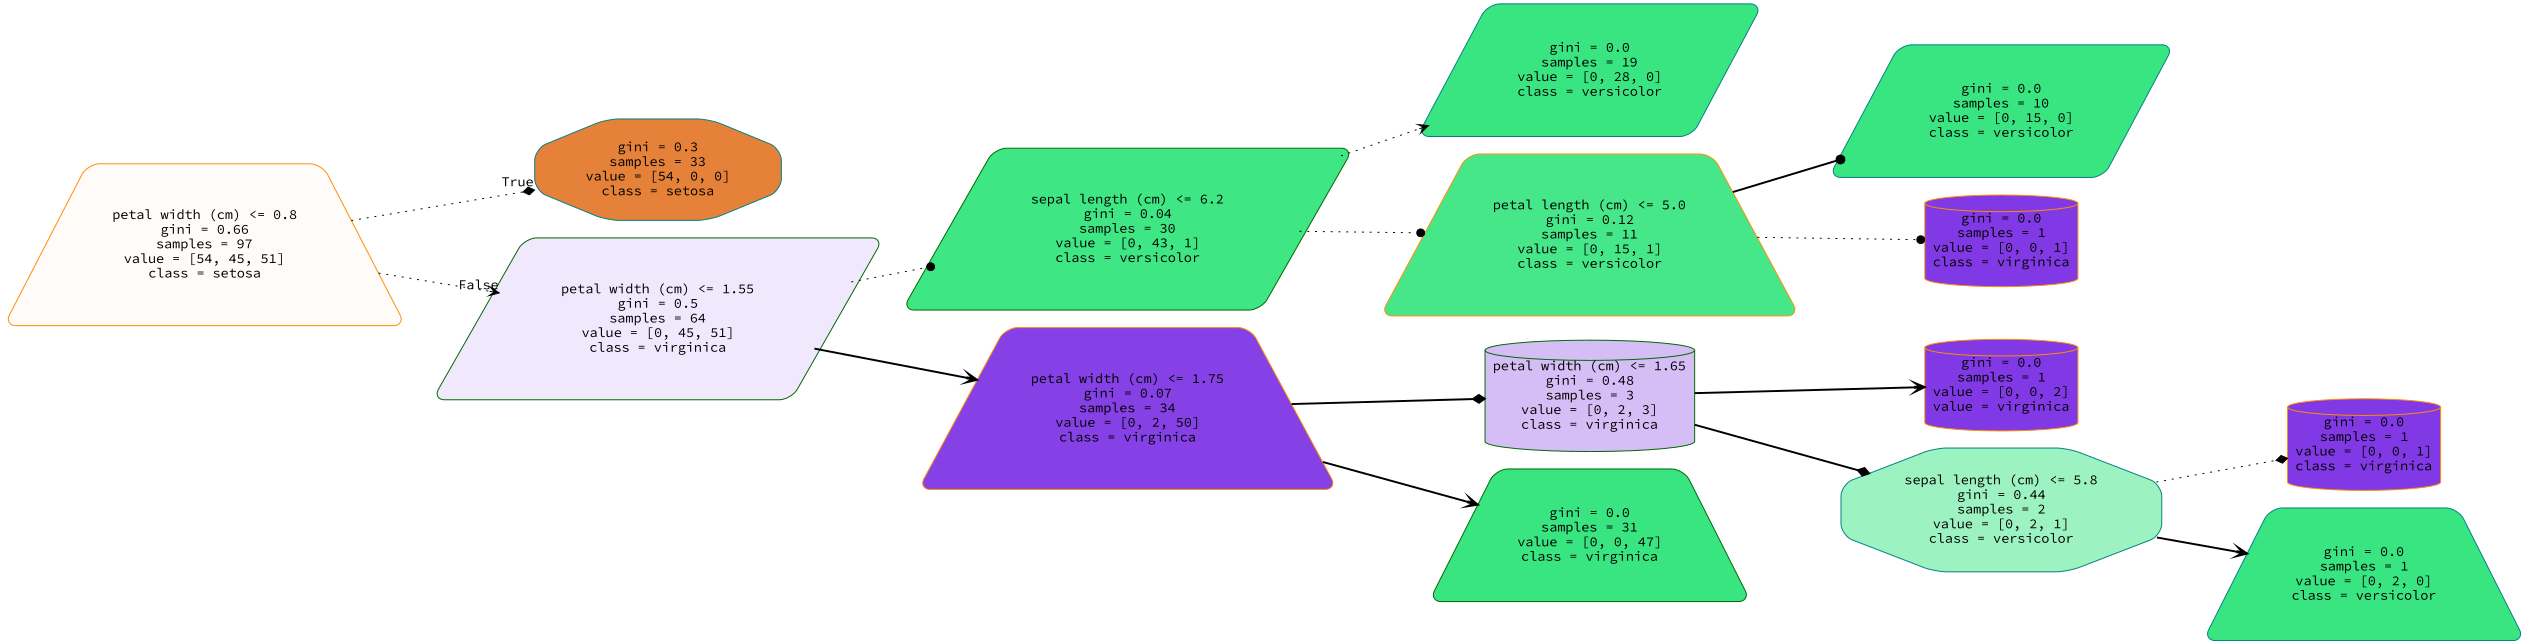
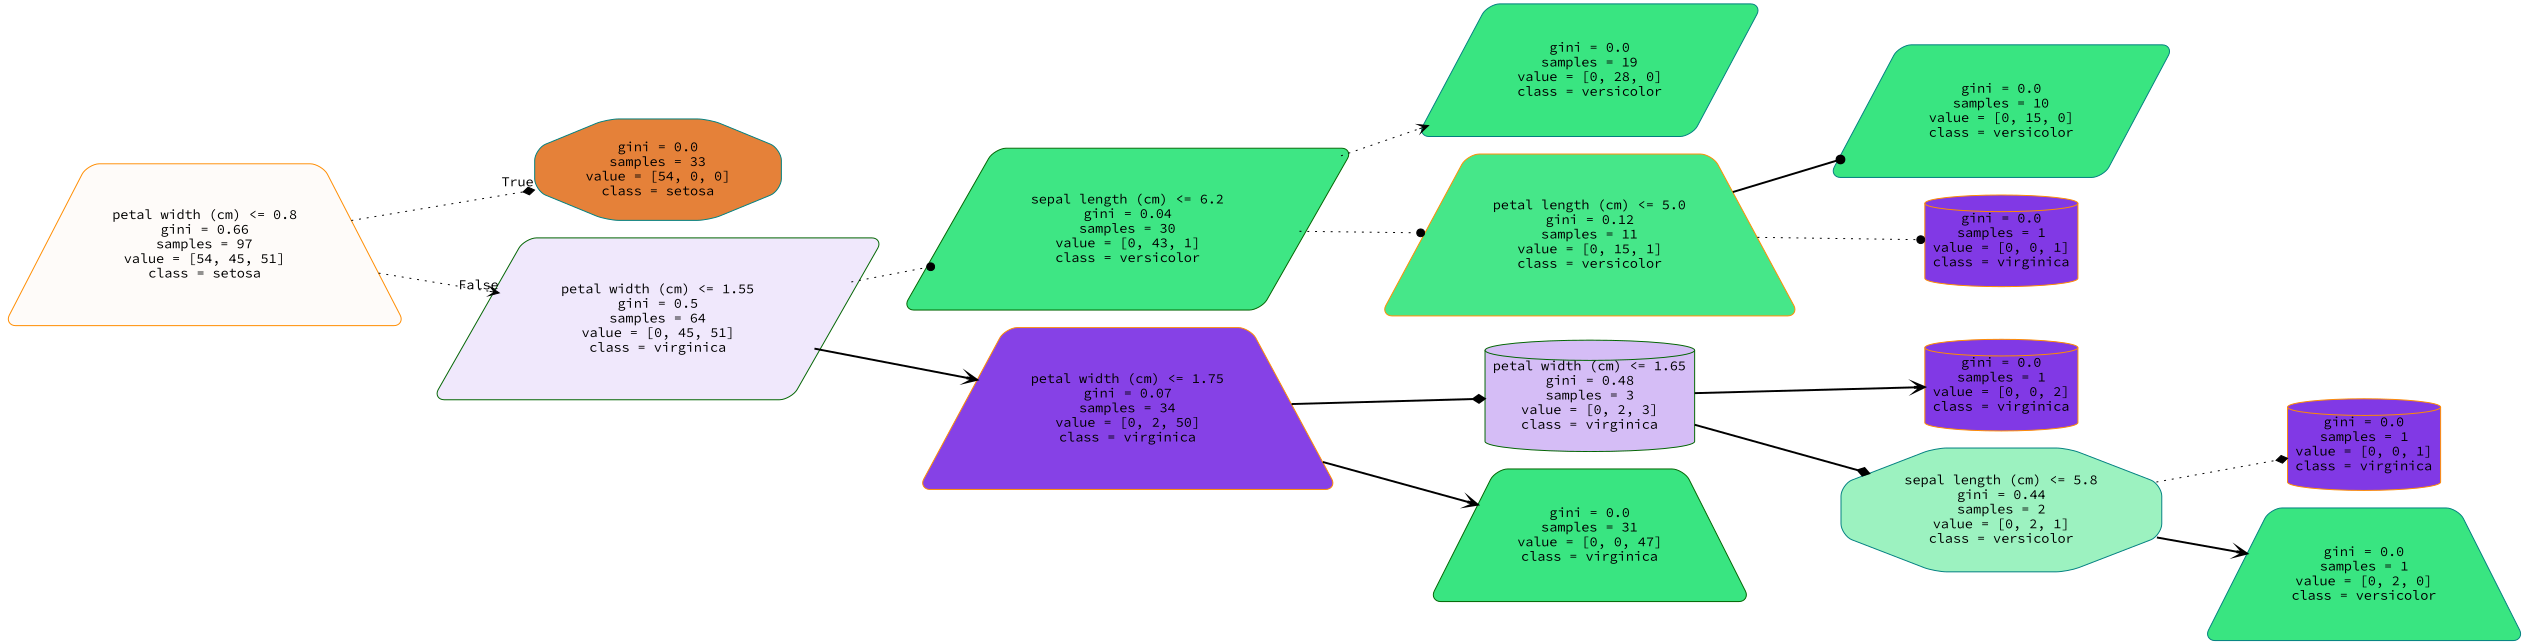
(658, 170) -> (658, 170)
(2001, 385) -> (2001, 385)
